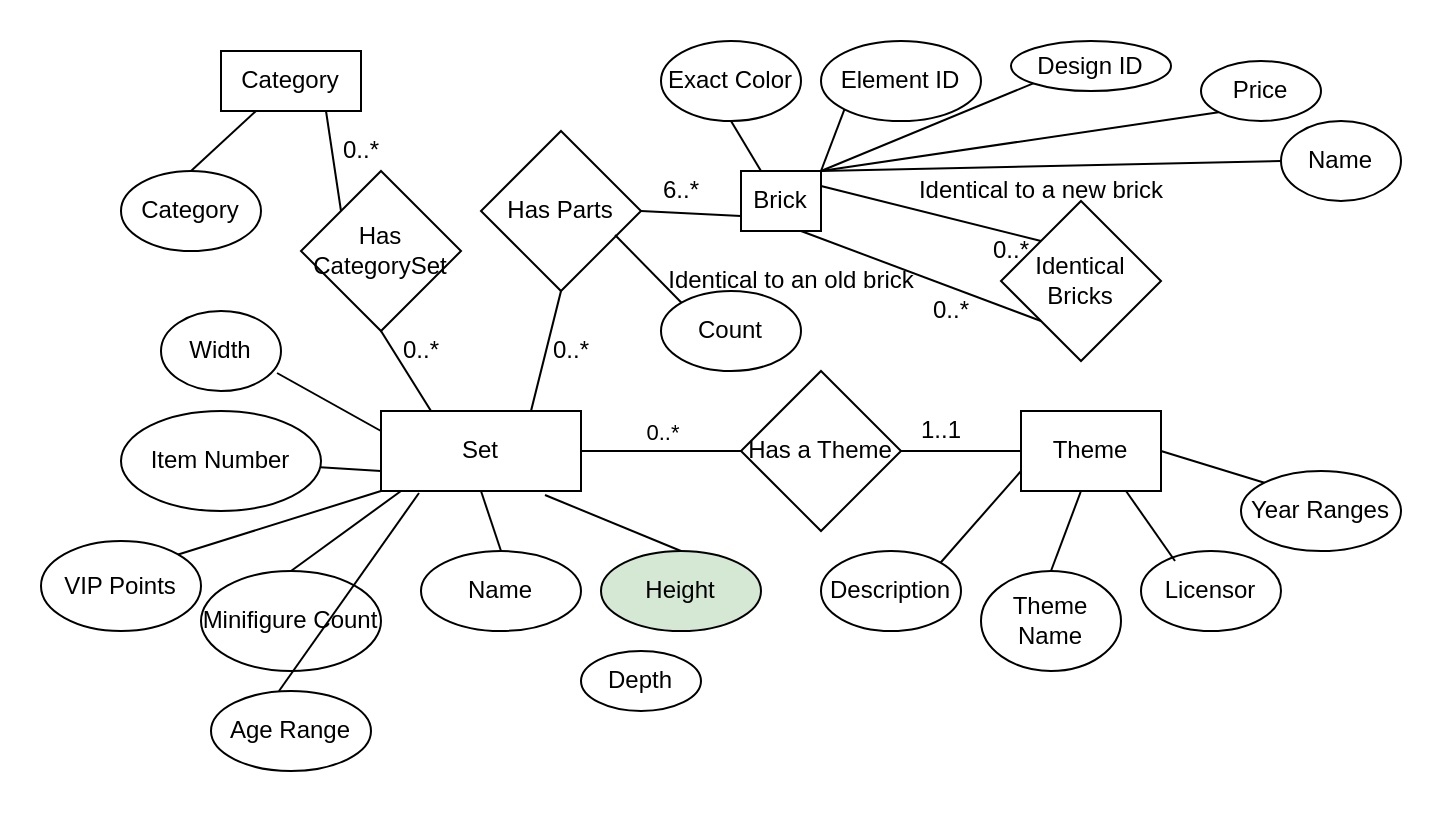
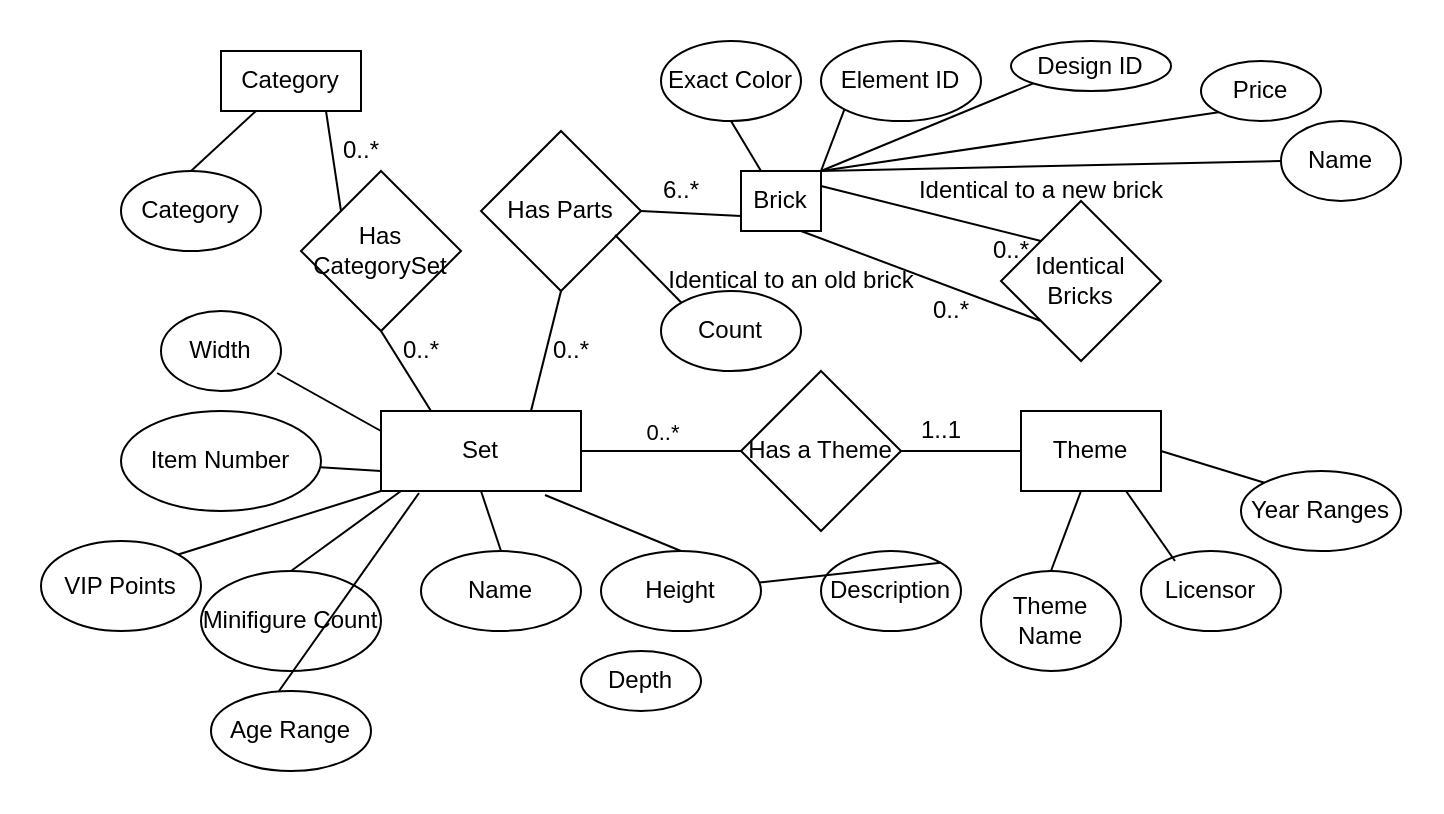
(981, 517) -> (850, 573)
(681, 591) -> (681, 591)
